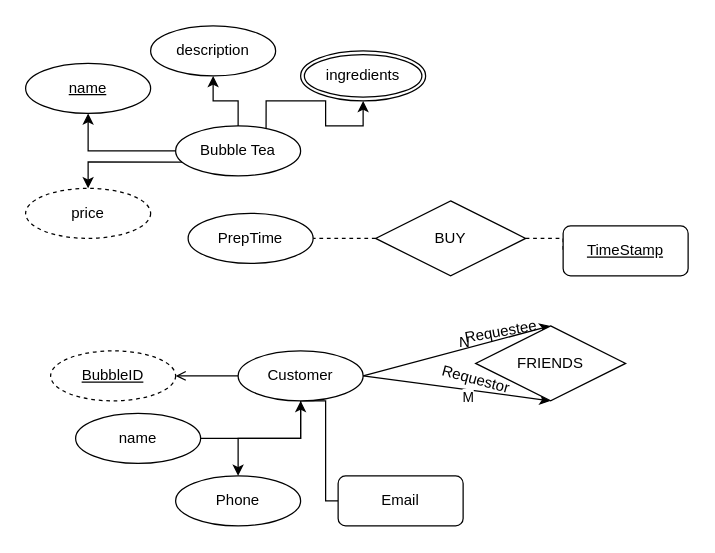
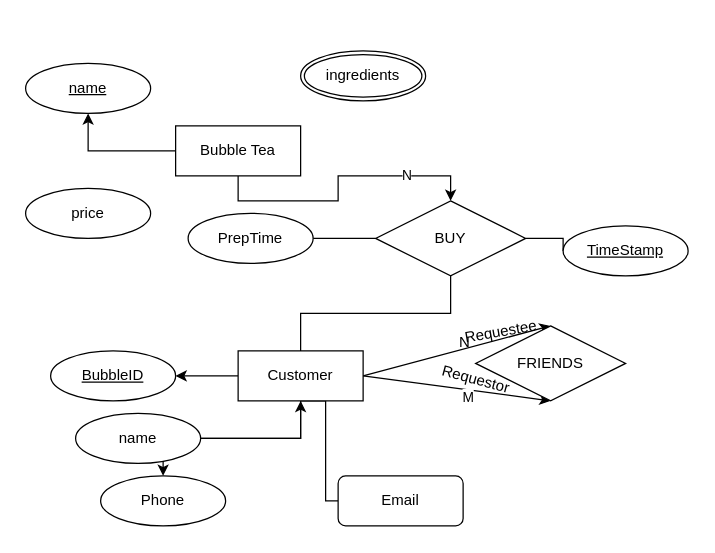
(213, 51) -> none
(230, 101) -> none
(322, 101) -> none
(238, 151) -> (238, 151)
(126, 162) -> none
none -> (338, 187)
(88, 213) -> (88, 213)
(343, 238) -> (343, 238)
(549, 238) -> (549, 238)
(626, 251) -> (626, 251)
none -> (376, 313)
(113, 376) -> (113, 376)
(183, 376) -> (186, 376)
(301, 376) -> (301, 376)
(238, 501) -> (163, 501)
